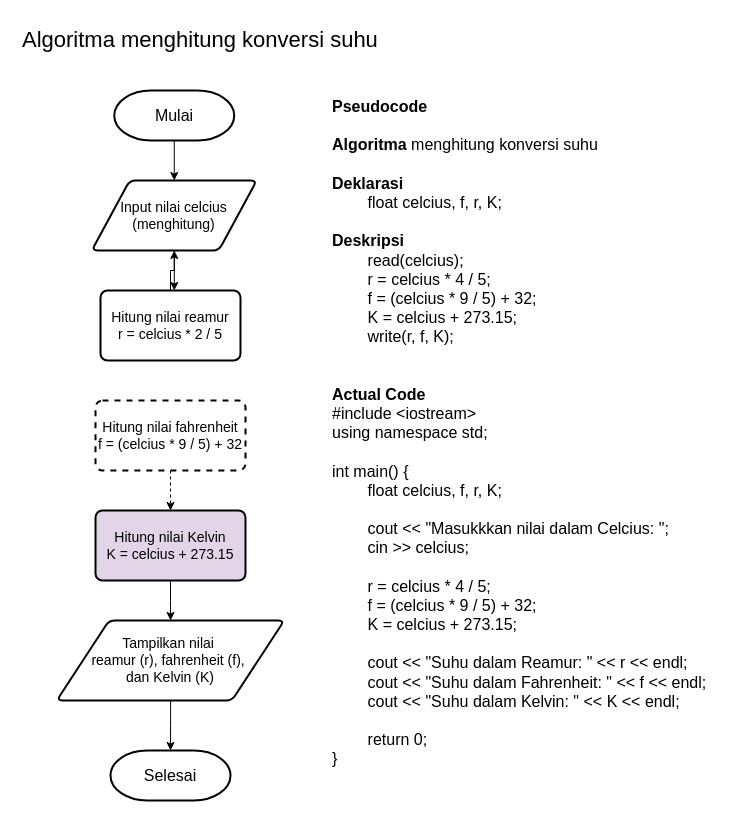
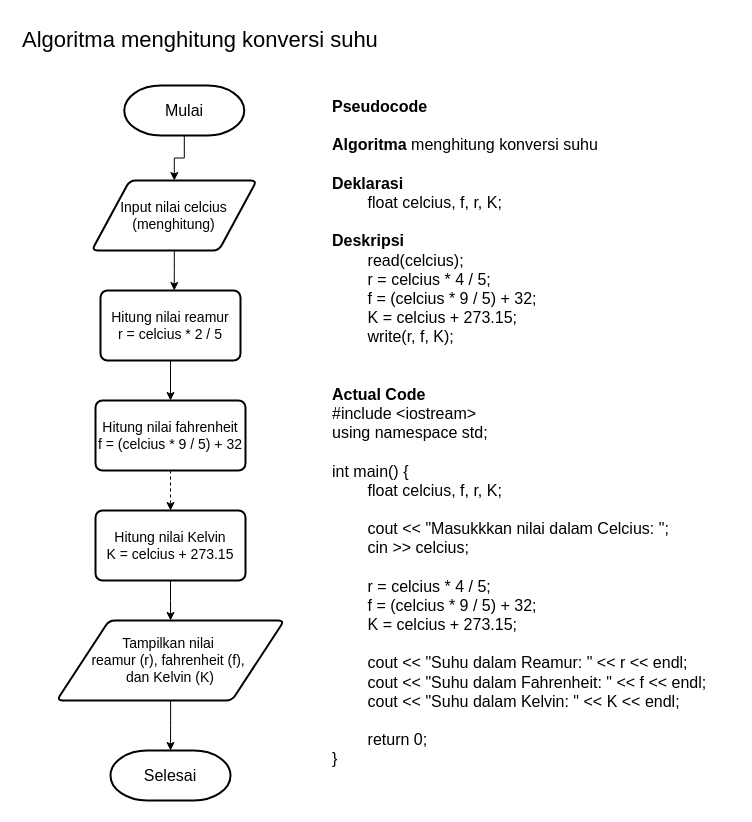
(174, 116) -> (184, 111)
(171, 281) -> (171, 377)
(171, 436) -> (171, 436)
(171, 546) -> (171, 546)
